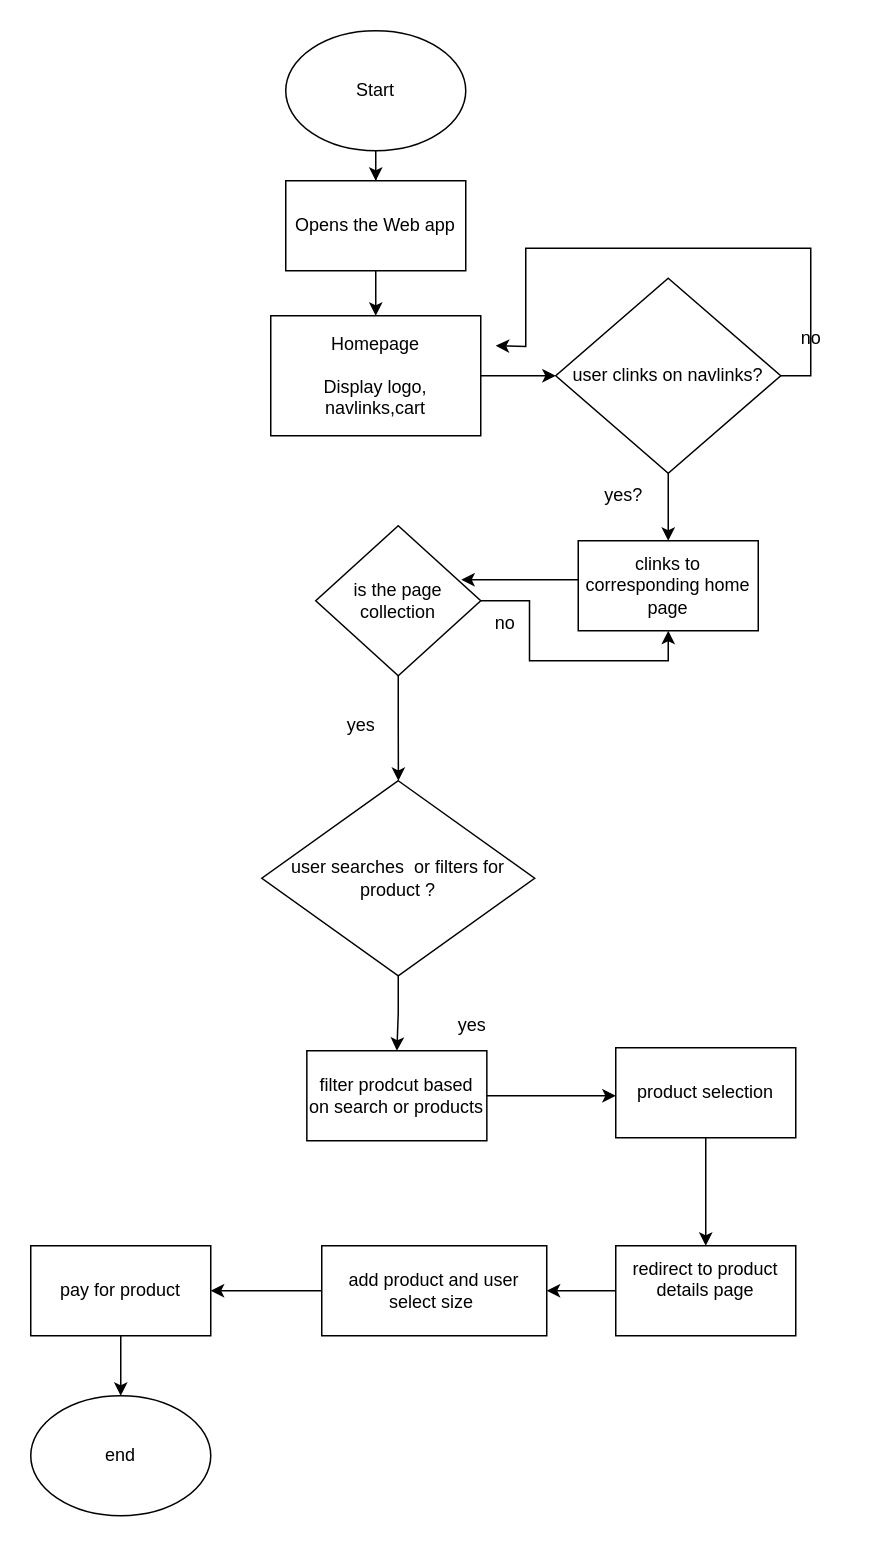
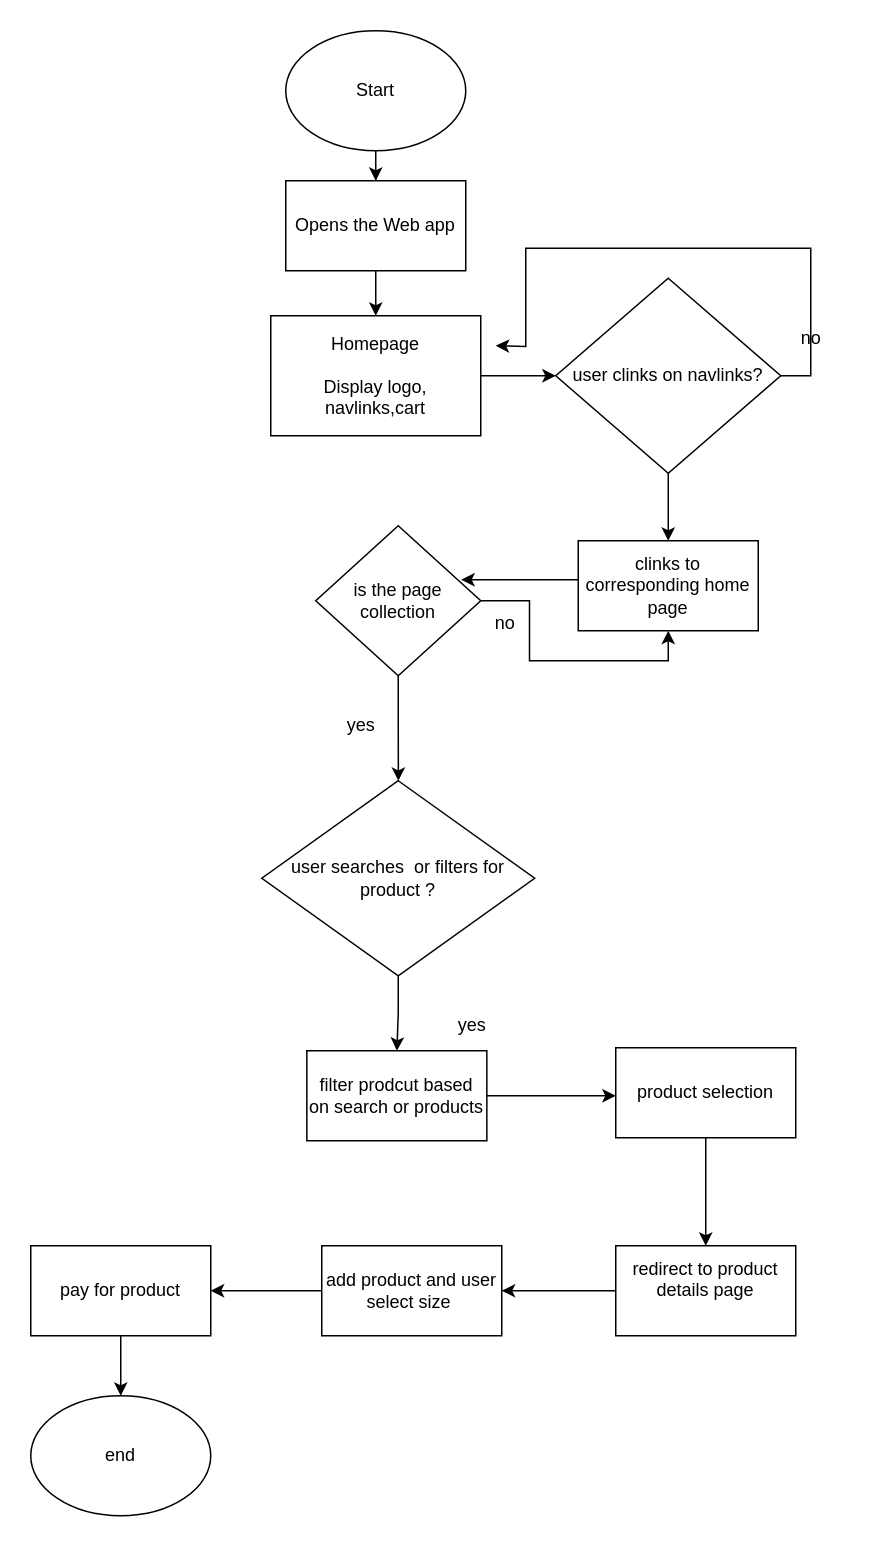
(623, 496) -> none
(434, 1291) -> (412, 1291)
